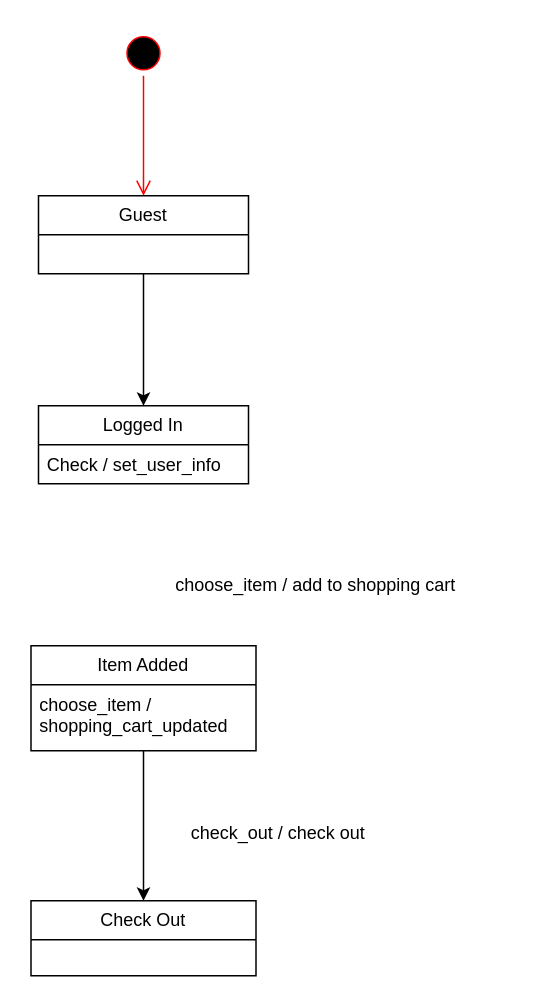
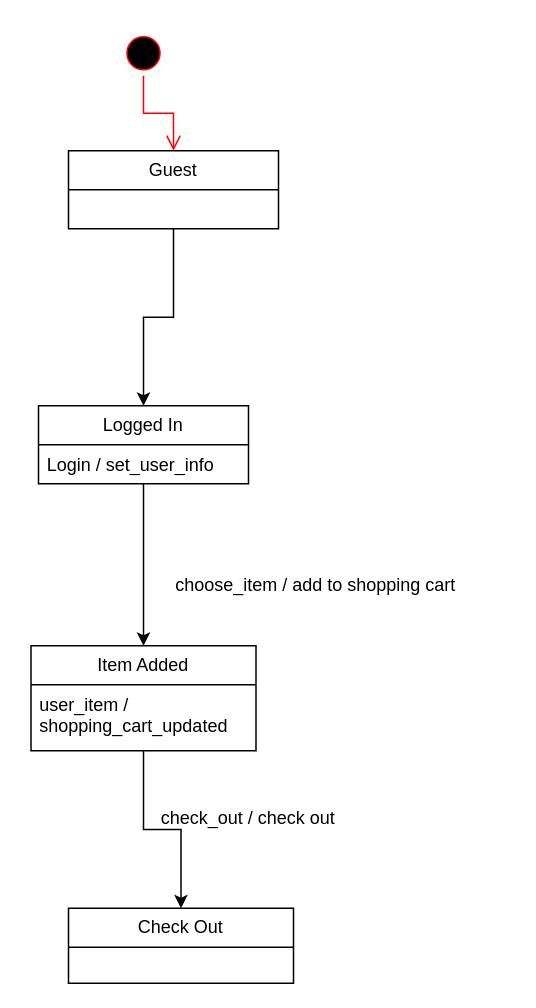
(143, 235) -> (173, 190)
(145, 477) -> (144, 466)
none -> (143, 560)
(145, 717) -> (145, 717)
(278, 833) -> (248, 818)
(143, 938) -> (181, 946)
